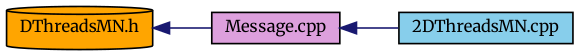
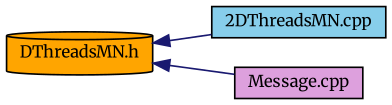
(378, 28) -> (190, 38)
